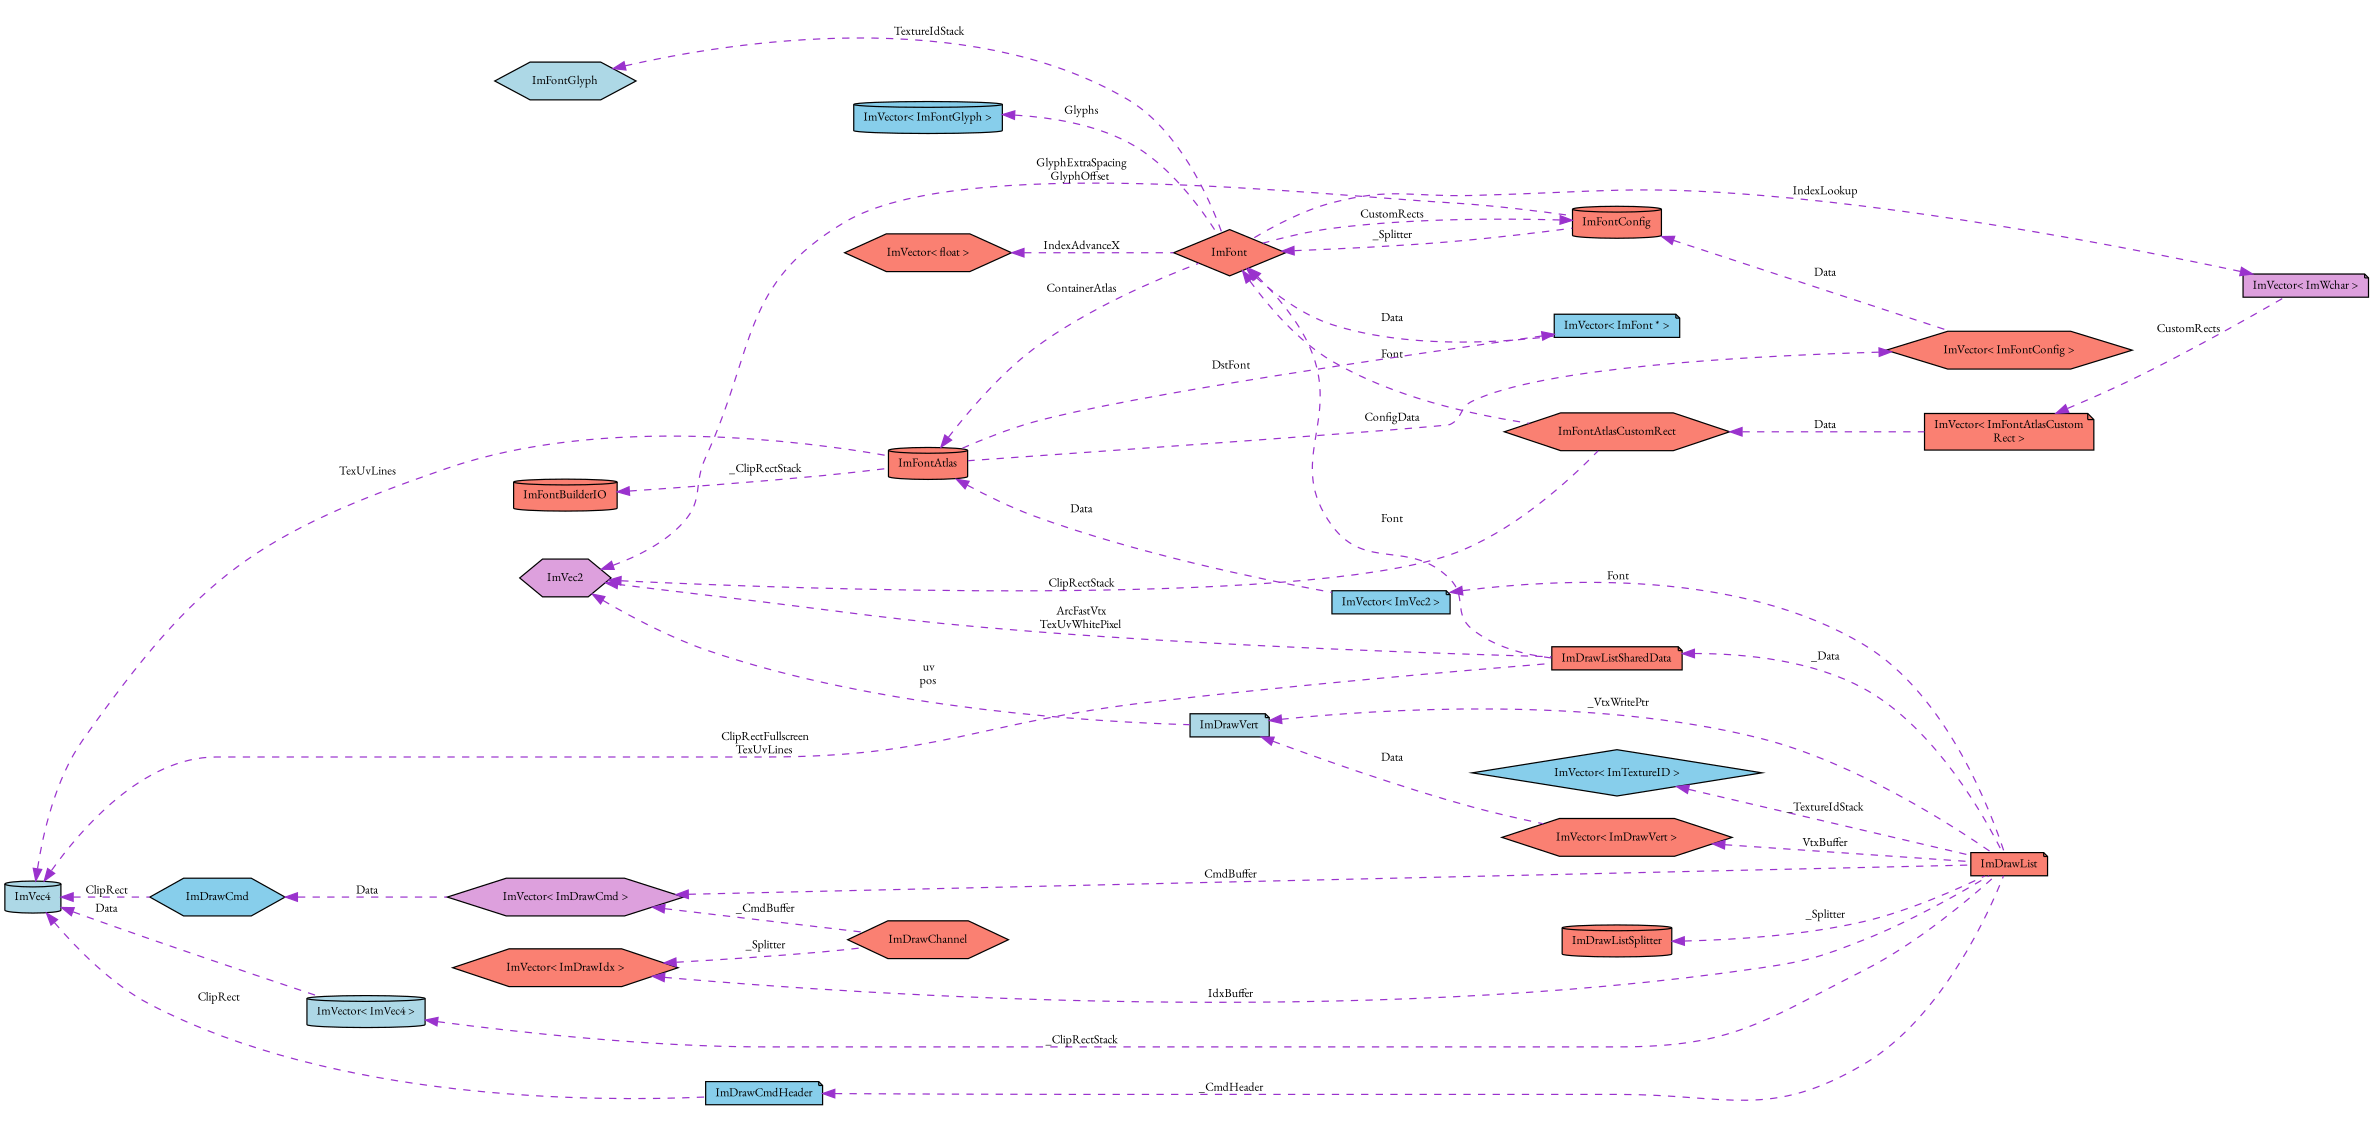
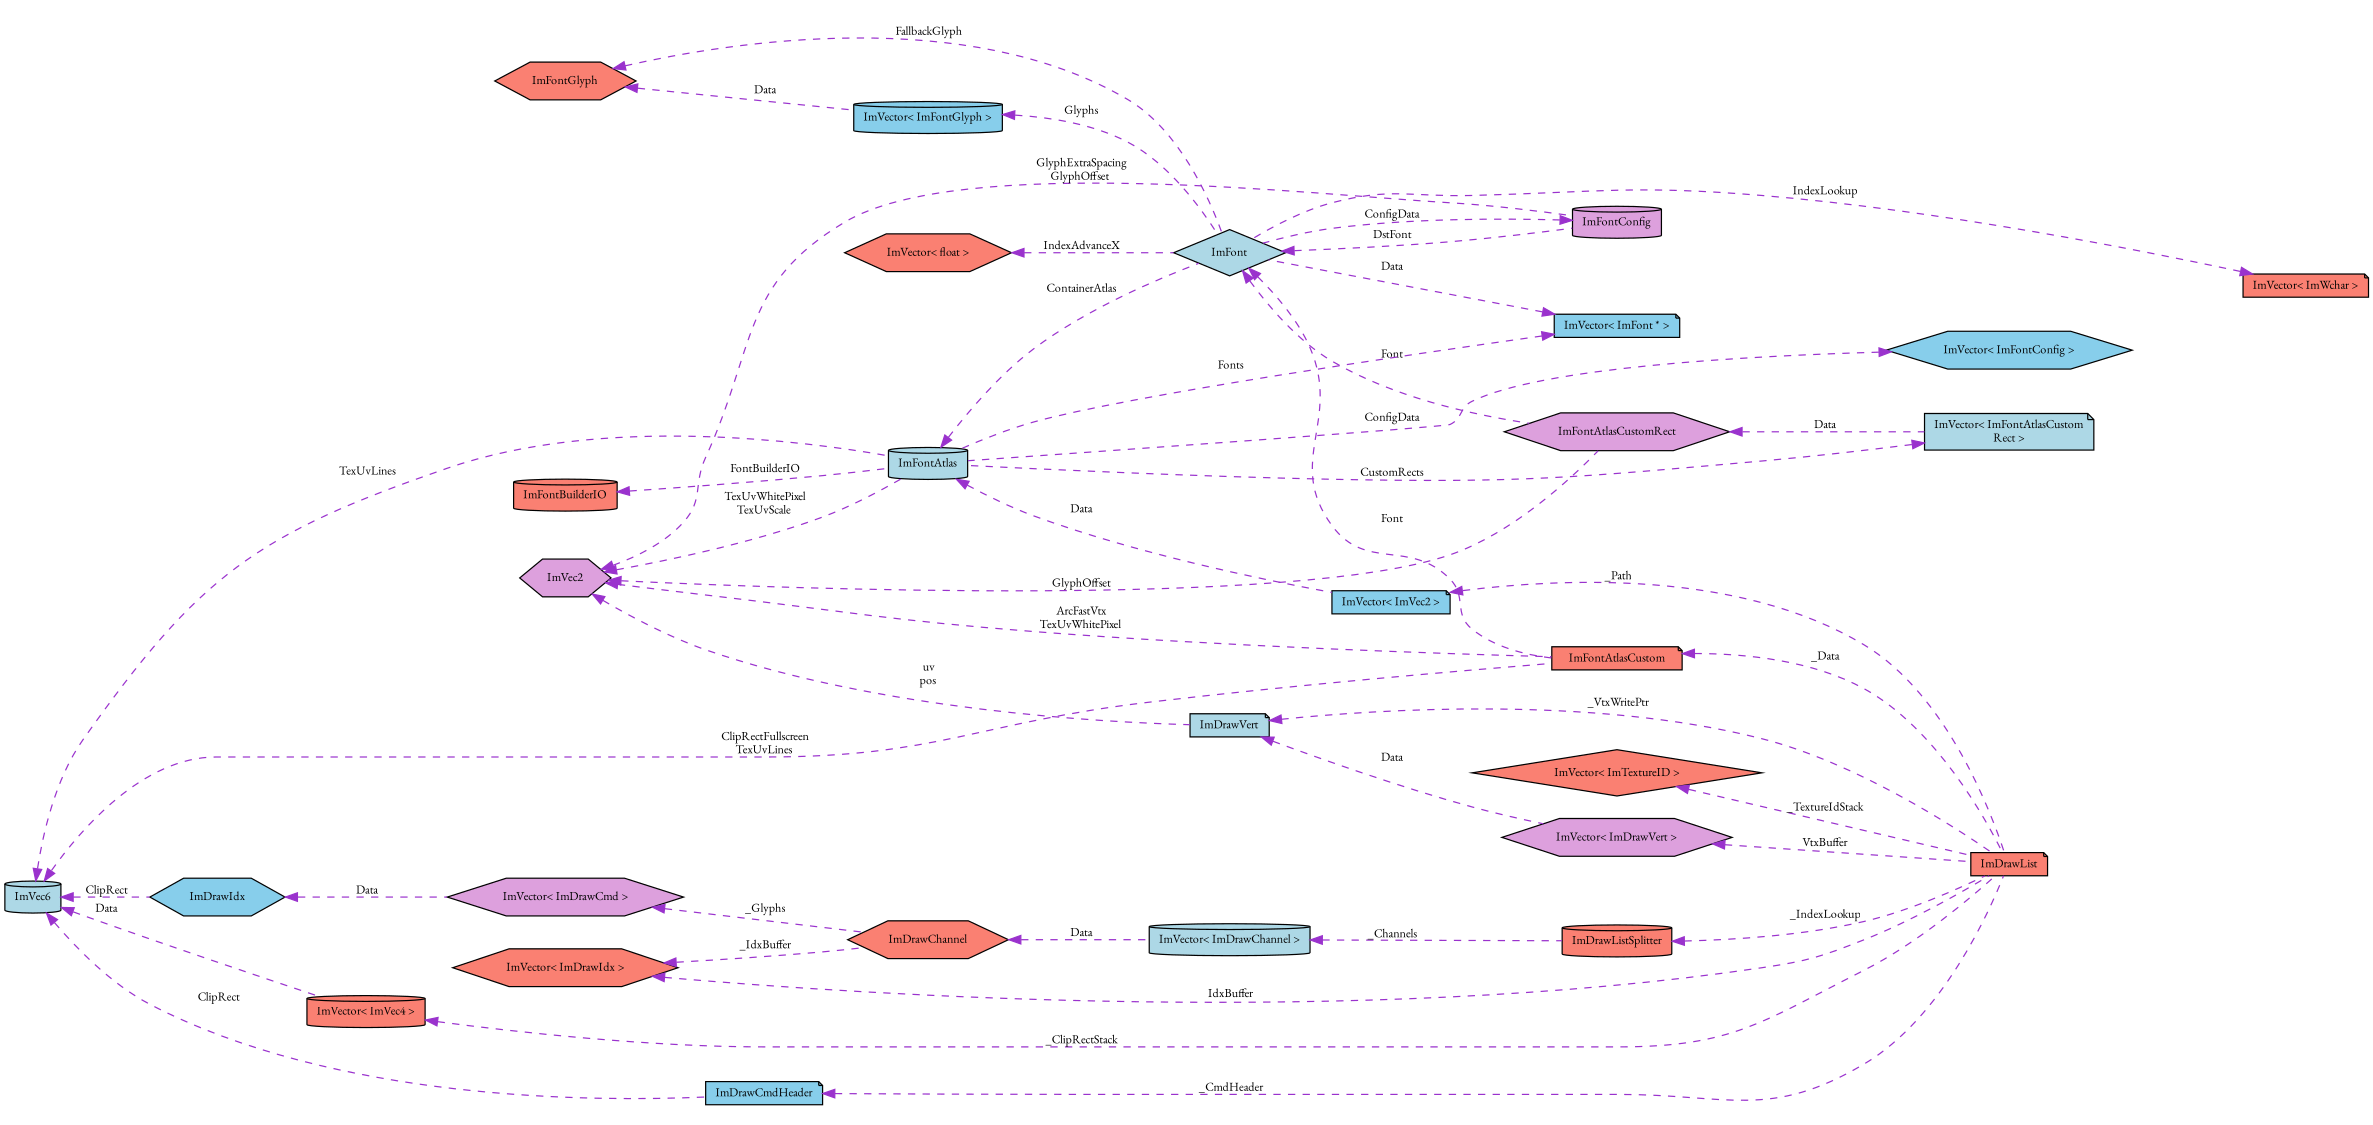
(928, 32) -> (928, 32)
(565, 81) -> (565, 81)
none -> (746, 99)
(1391, 214) -> (1391, 214)
(1617, 222) -> (1617, 222)
(1391, 235) -> (1391, 235)
(1230, 253) -> (1230, 253)
(1812, 286) -> none
(2306, 286) -> (2306, 286)
(1397, 338) -> (1406, 286)
(2009, 350) -> (2009, 350)
(2178, 356) -> (1441, 480)
(1230, 365) -> (1230, 365)
(1617, 432) -> (1617, 432)
(2009, 432) -> (2009, 432)
(928, 463) -> (928, 463)
(764, 469) -> (764, 469)
none -> (763, 536)
(1617, 576) -> (1617, 576)
(1080, 583) -> (1080, 583)
(1617, 658) -> (1617, 658)
(1617, 773) -> (1617, 773)
(1617, 837) -> (1617, 837)
(1330, 880) -> none
(33, 897) -> (33, 897)
(217, 897) -> (217, 897)
(764, 909) -> (764, 909)
(1824, 915) -> (1824, 915)
none -> (1230, 940)
(764, 945) -> (764, 945)
(366, 1012) -> (366, 1012)
